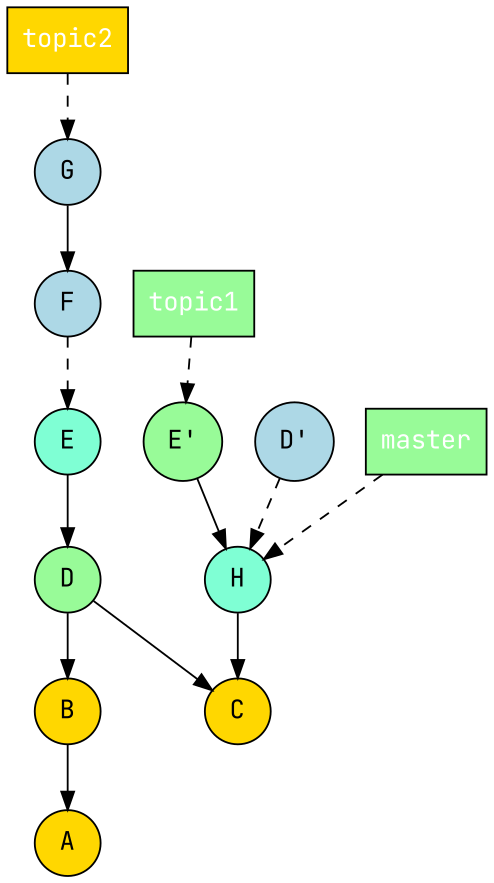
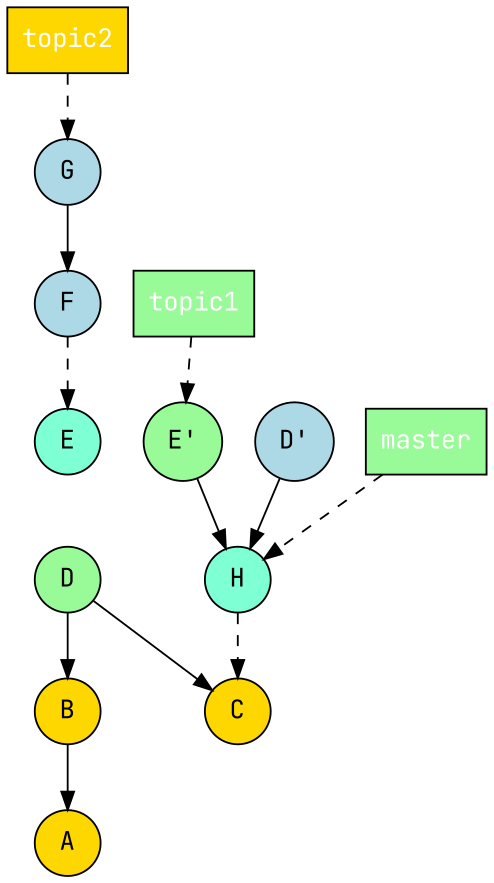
(68, 501) -> none
(269, 505) -> (269, 505)
(238, 637) -> (238, 637)
